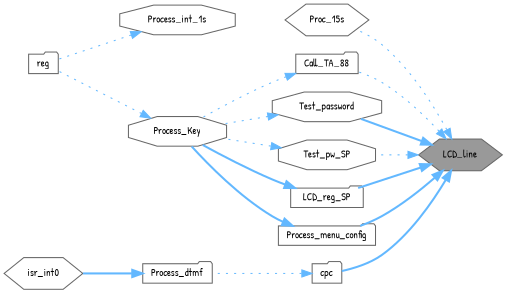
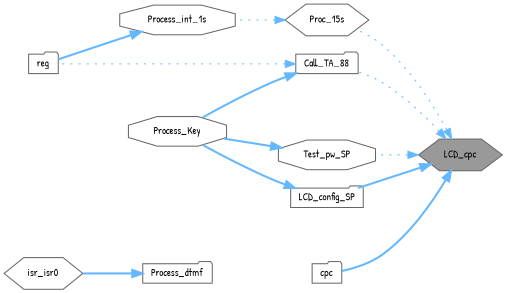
none -> (255, 20)
(95, 47) -> (95, 47)
(100, 92) -> (172, 64)
(243, 96) -> (243, 96)
(327, 107) -> none
(247, 142) -> (247, 142)
(460, 155) -> (460, 155)
(327, 198) -> (327, 198)
(327, 236) -> none
(43, 273) -> (43, 273)
(257, 273) -> none
